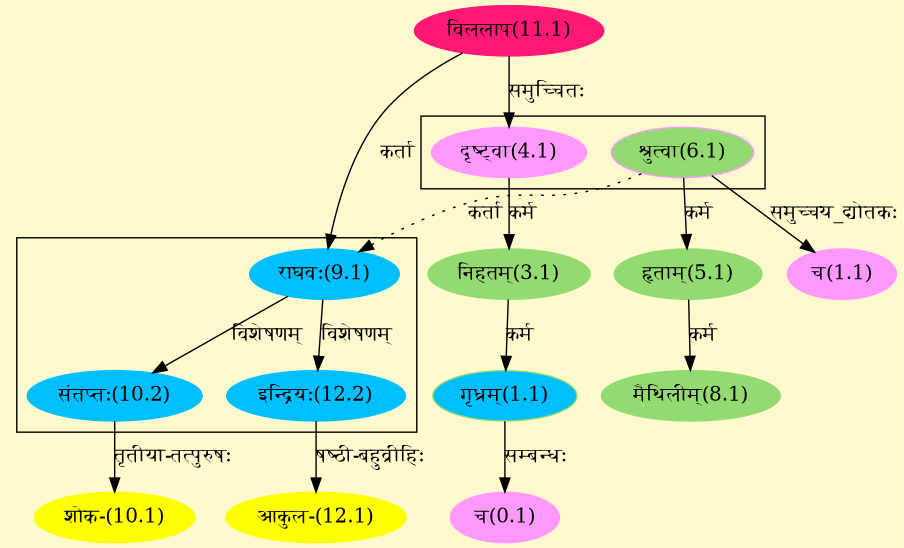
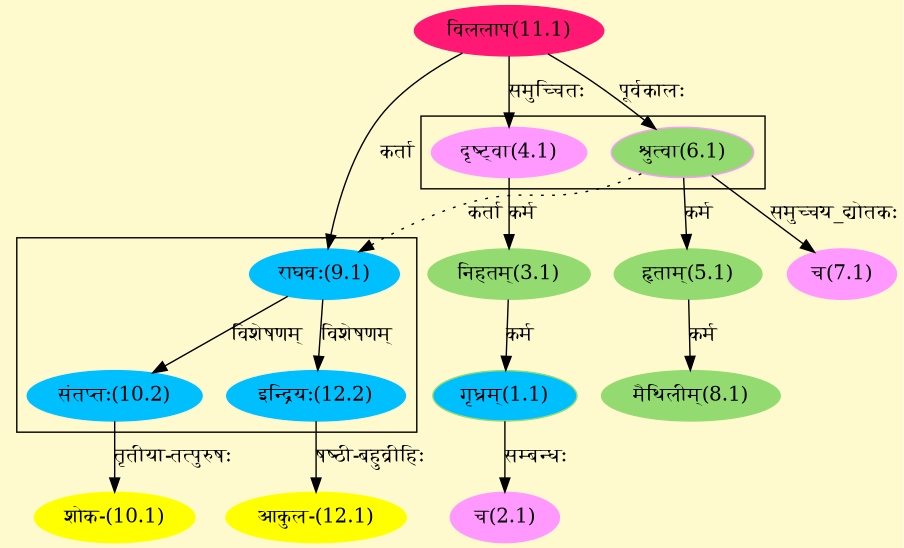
none -> (598, 85)
(842, 274) -> (842, 274)
(505, 517) -> (505, 517)
